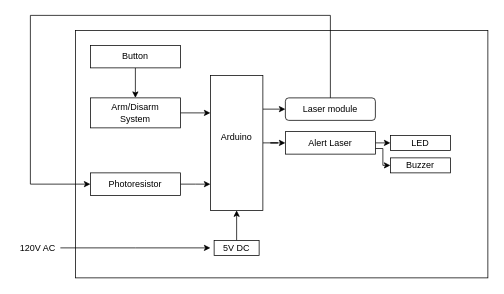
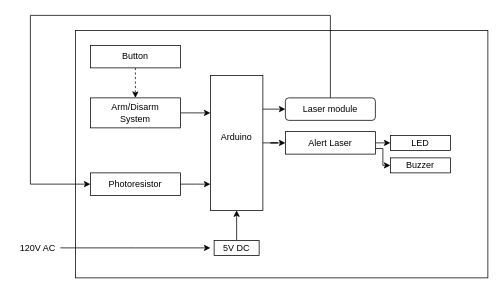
(135, 79) -> (135, 79)
